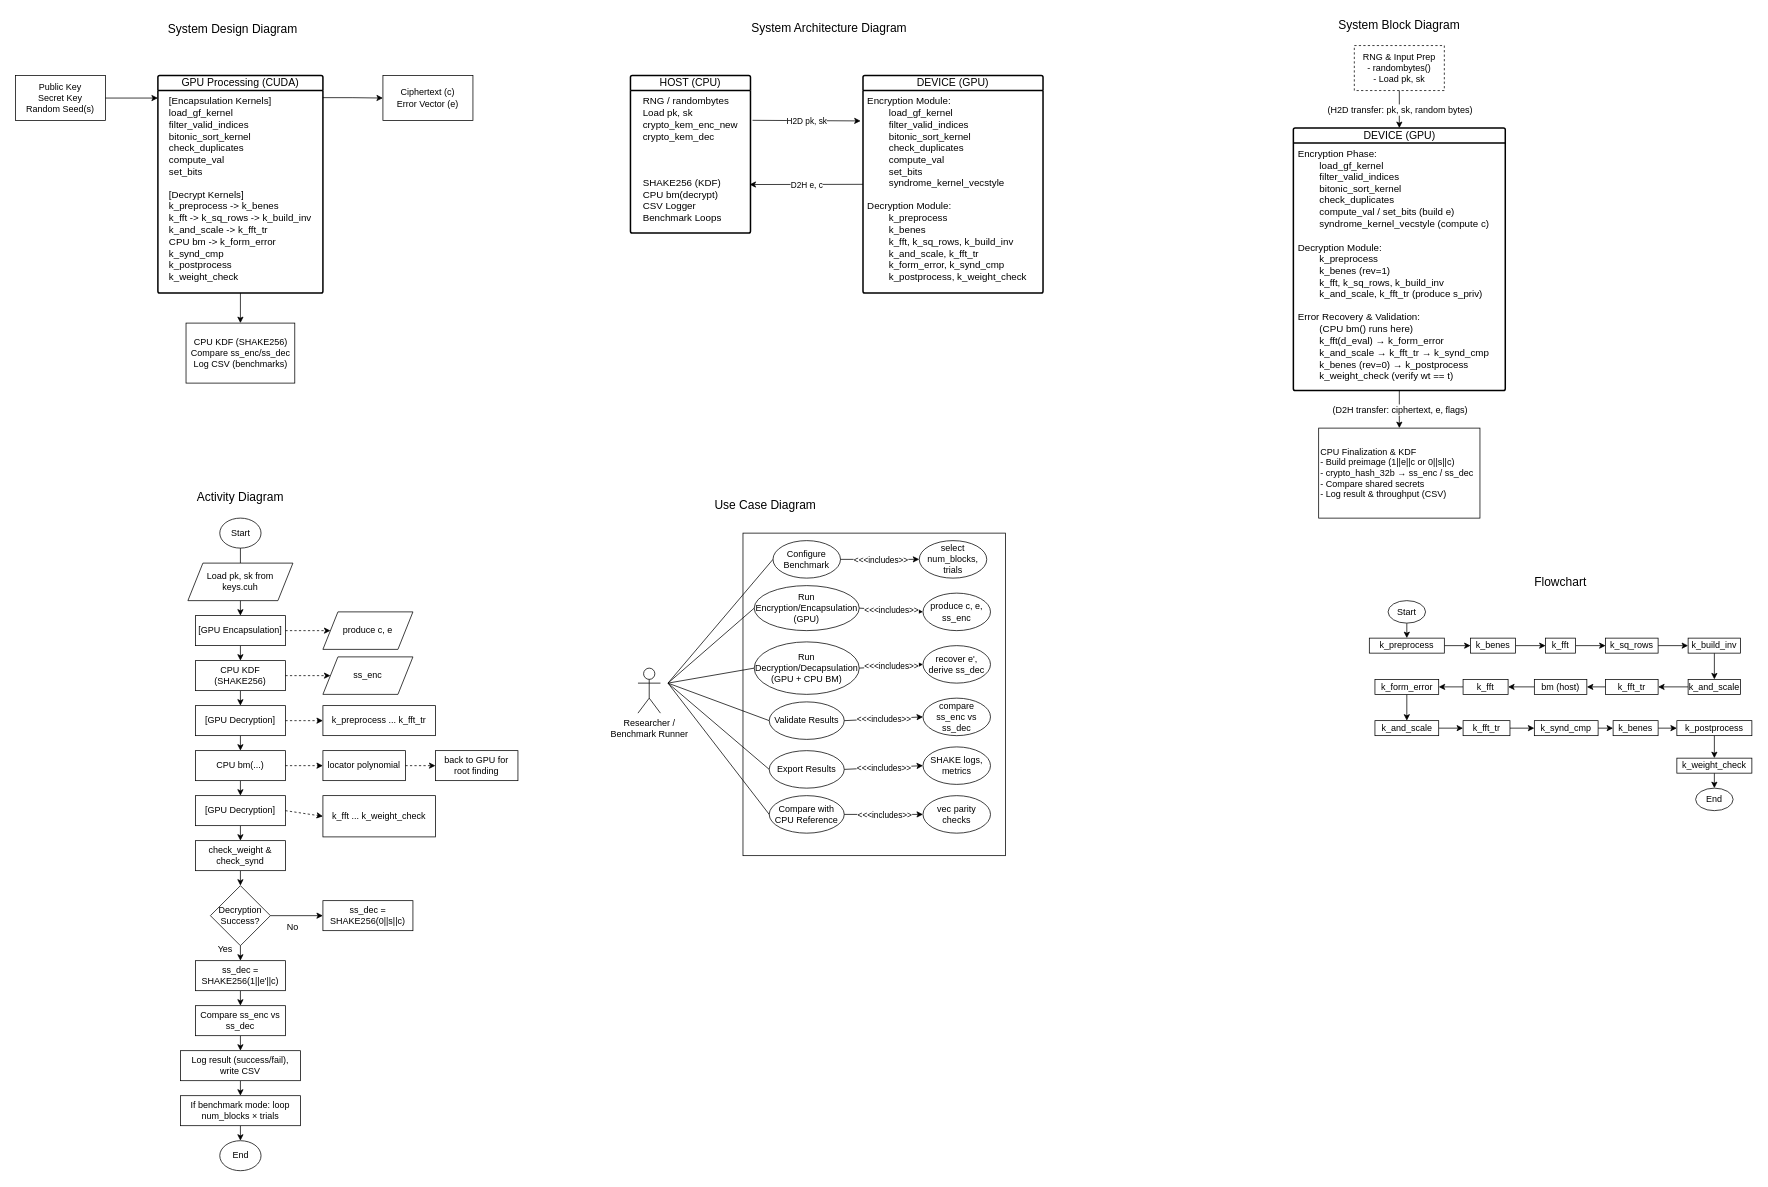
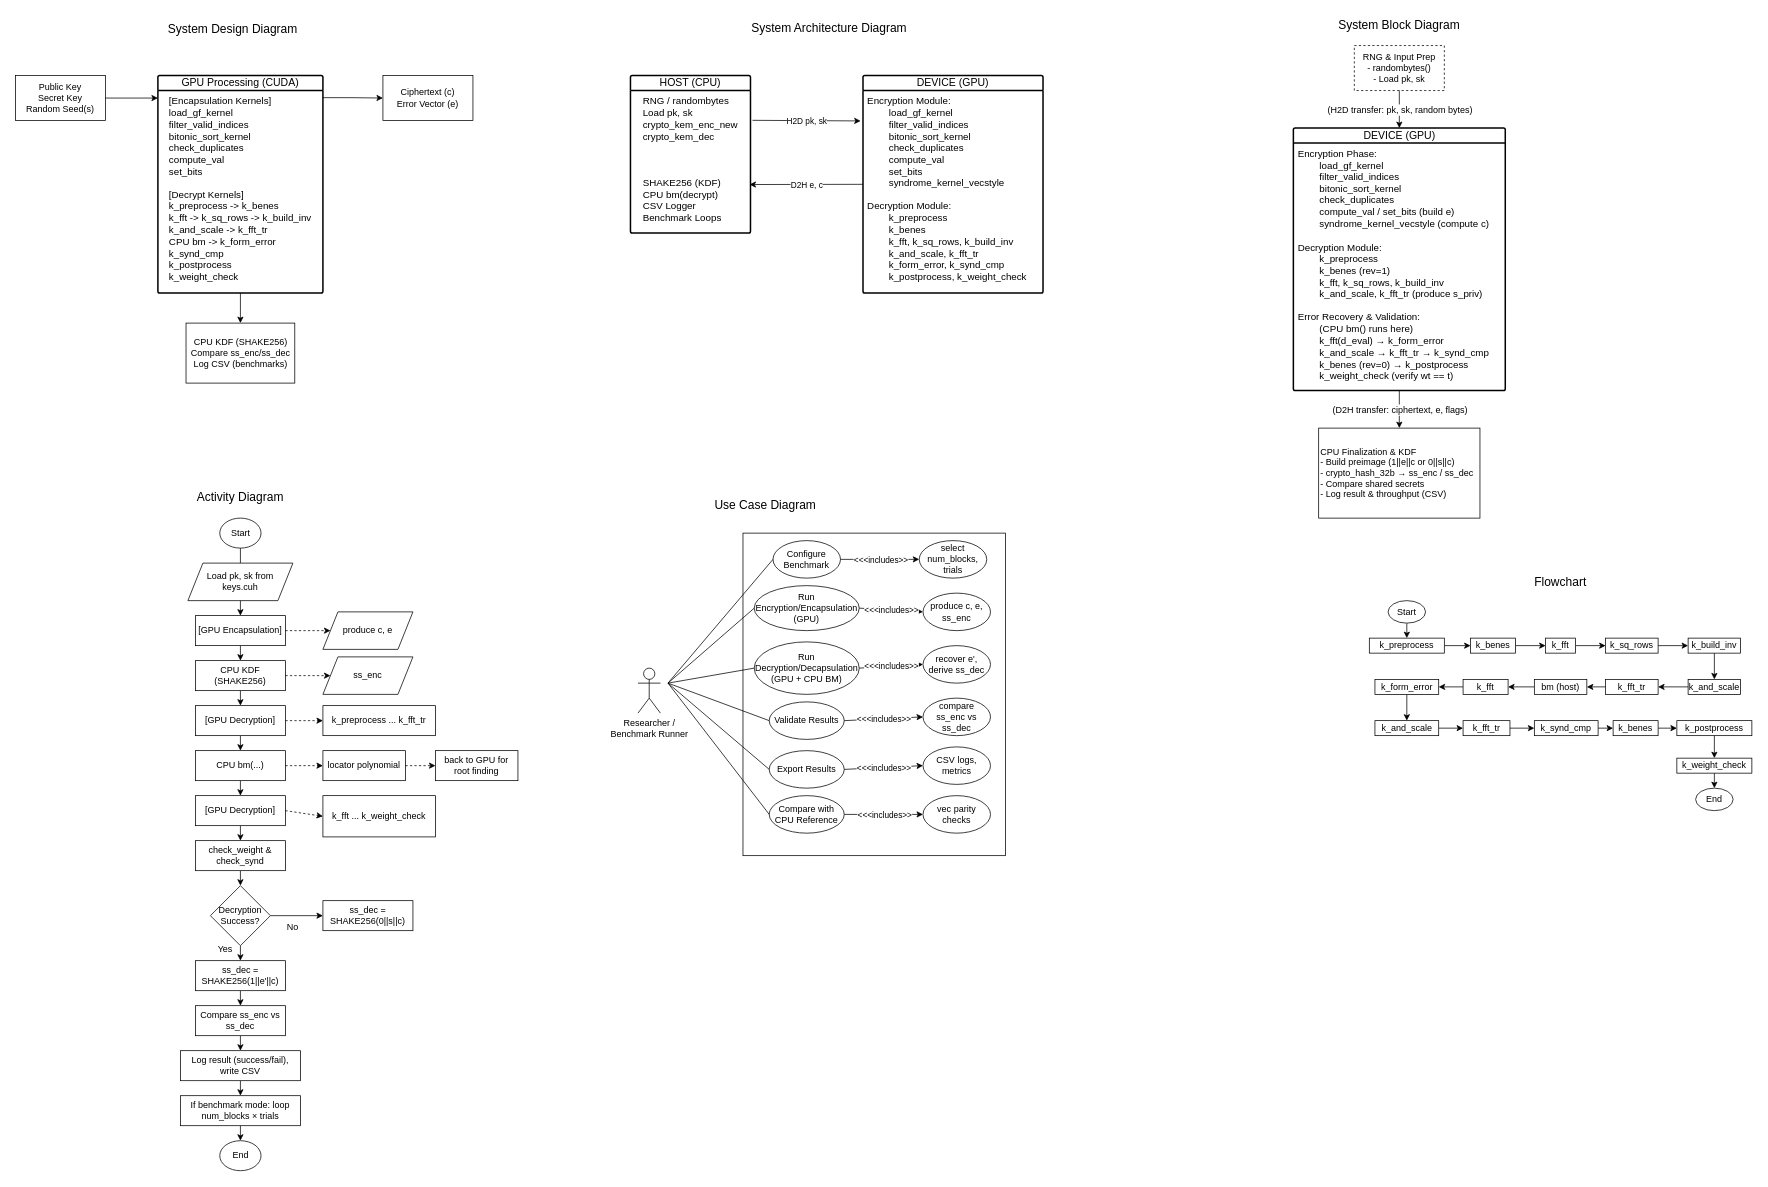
(957, 765) -> (957, 765)
